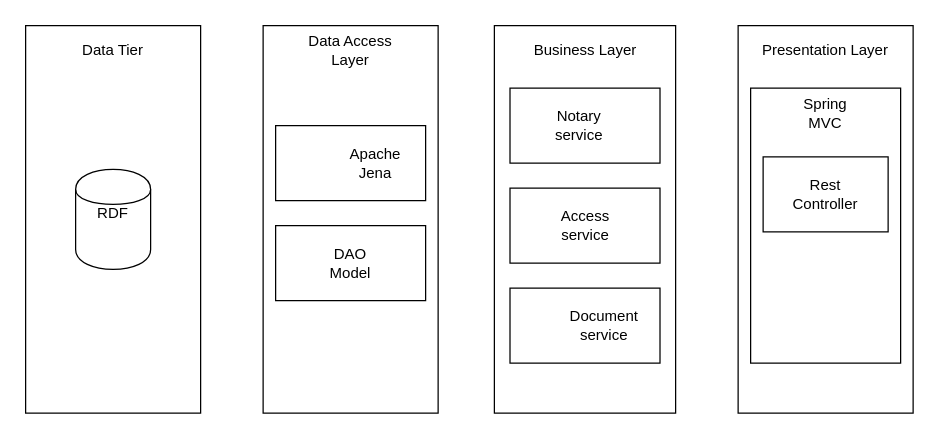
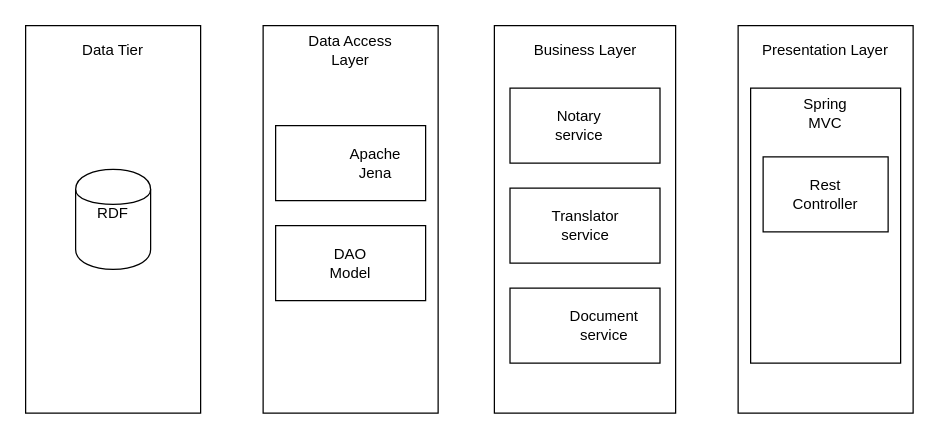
(586, 226) -> (586, 226)
